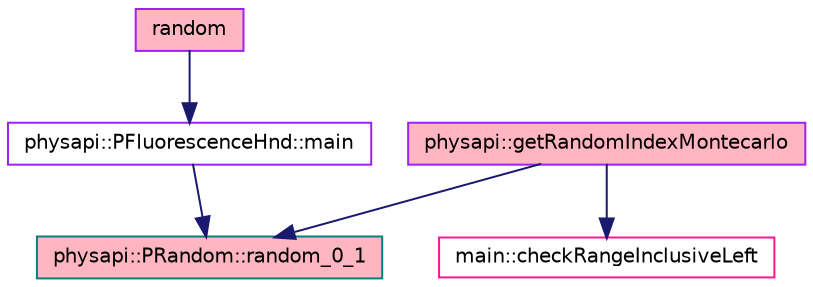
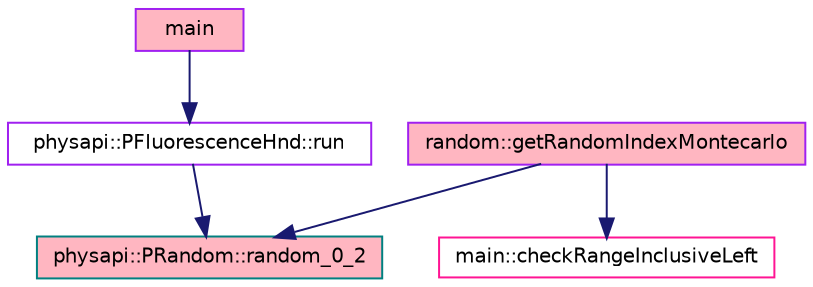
(190, 30) -> (190, 30)
(190, 144) -> (190, 144)
(607, 144) -> (607, 144)
(210, 257) -> (210, 257)
